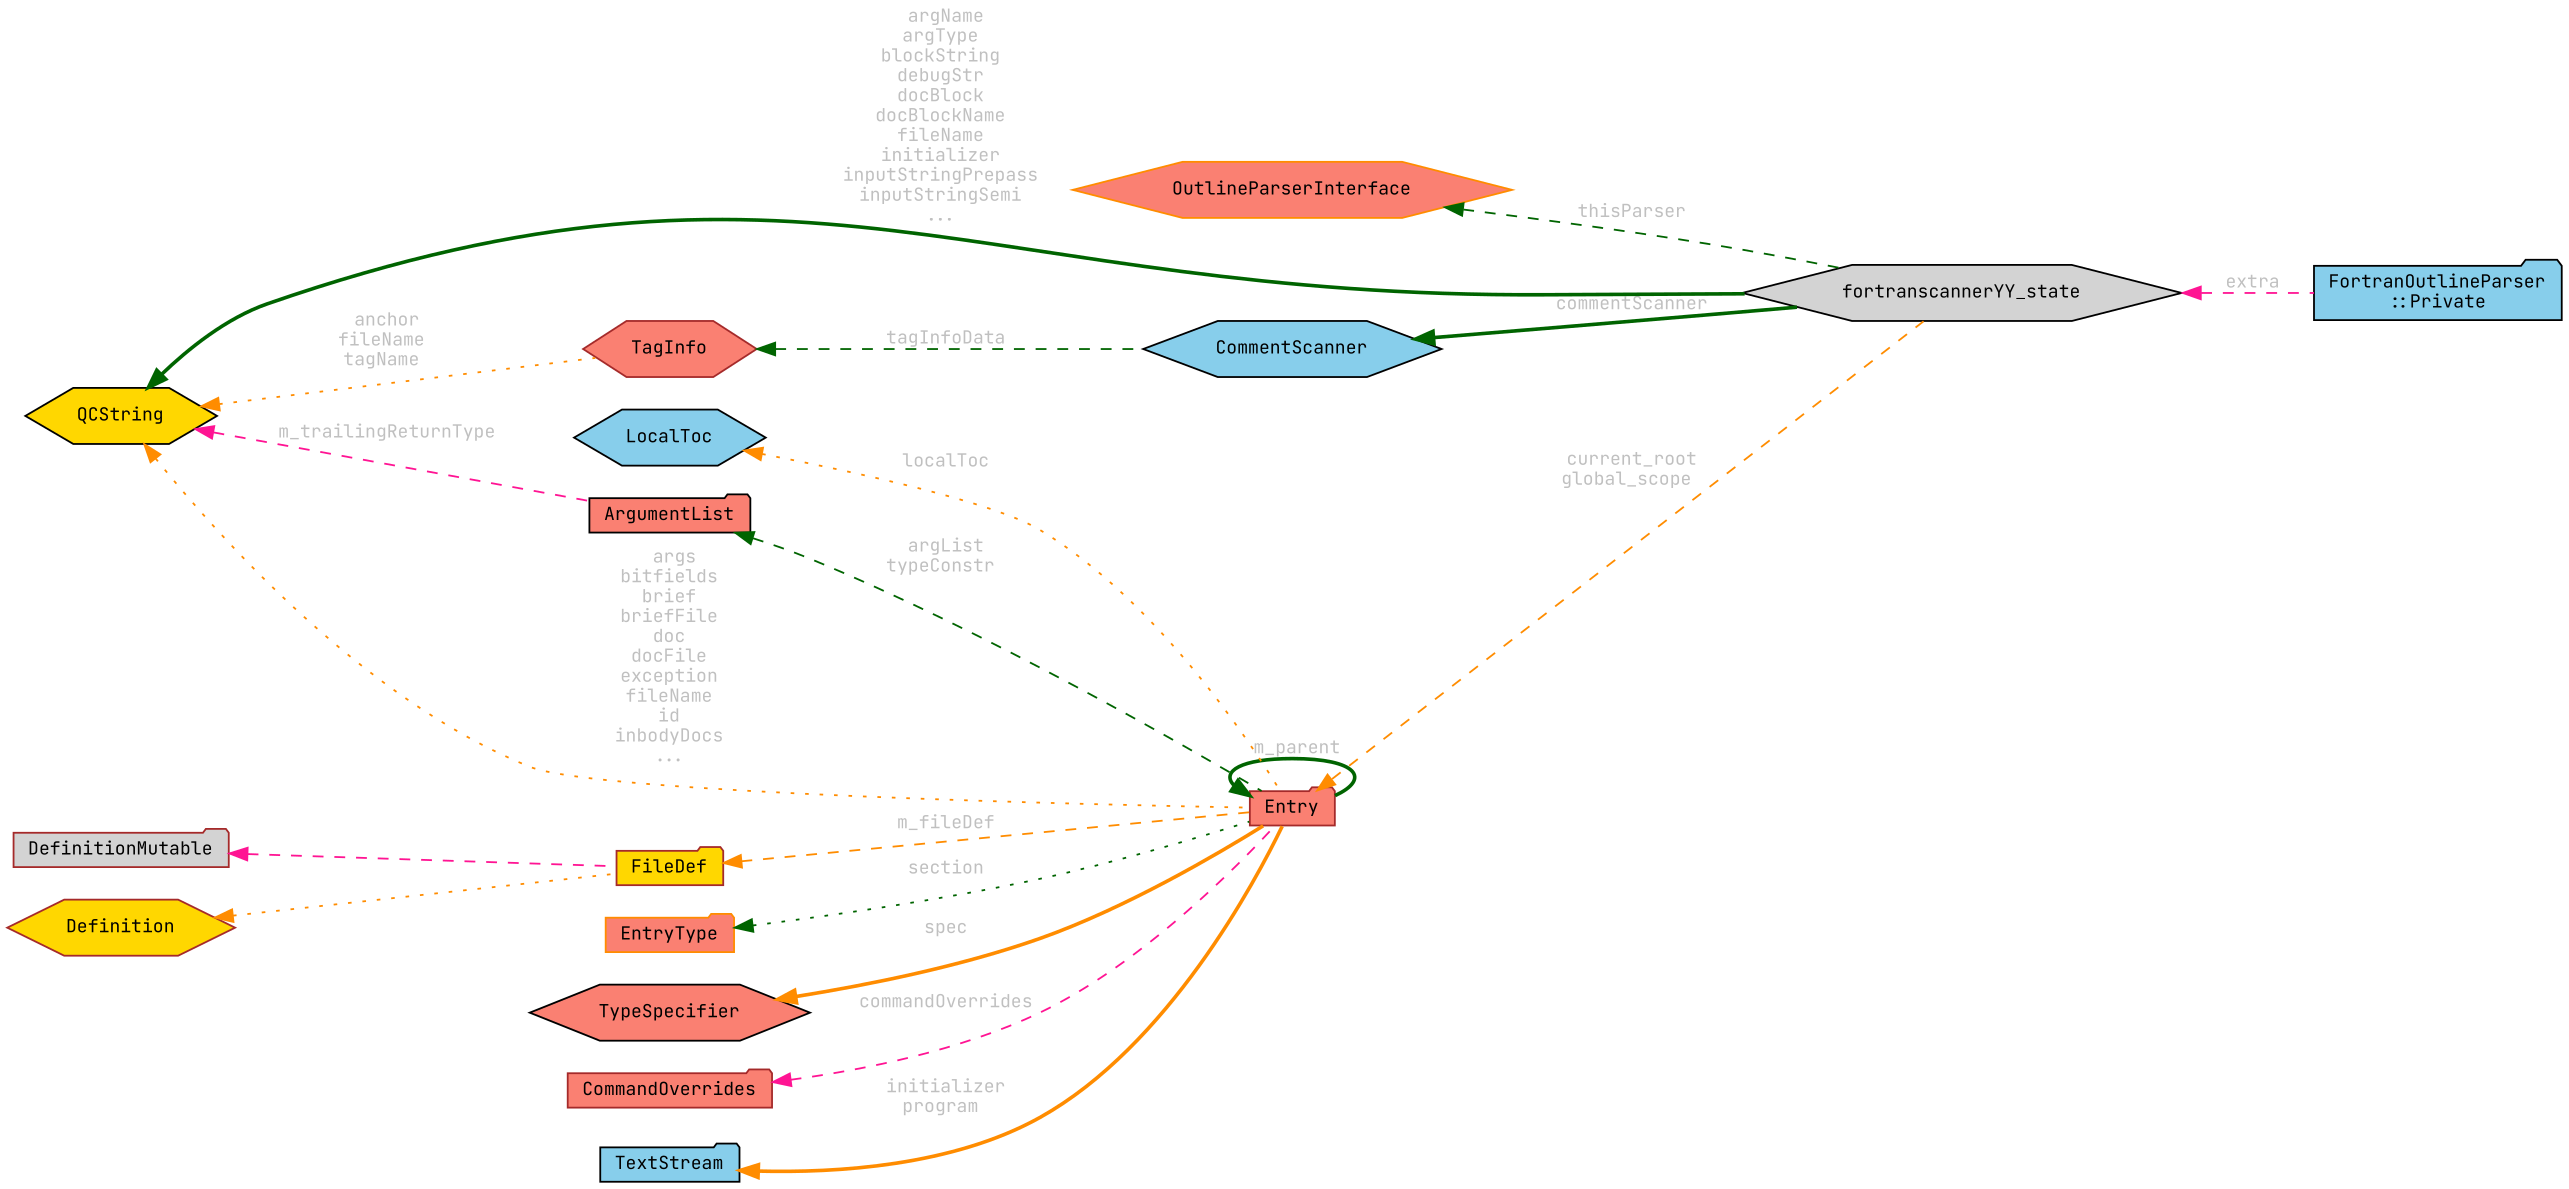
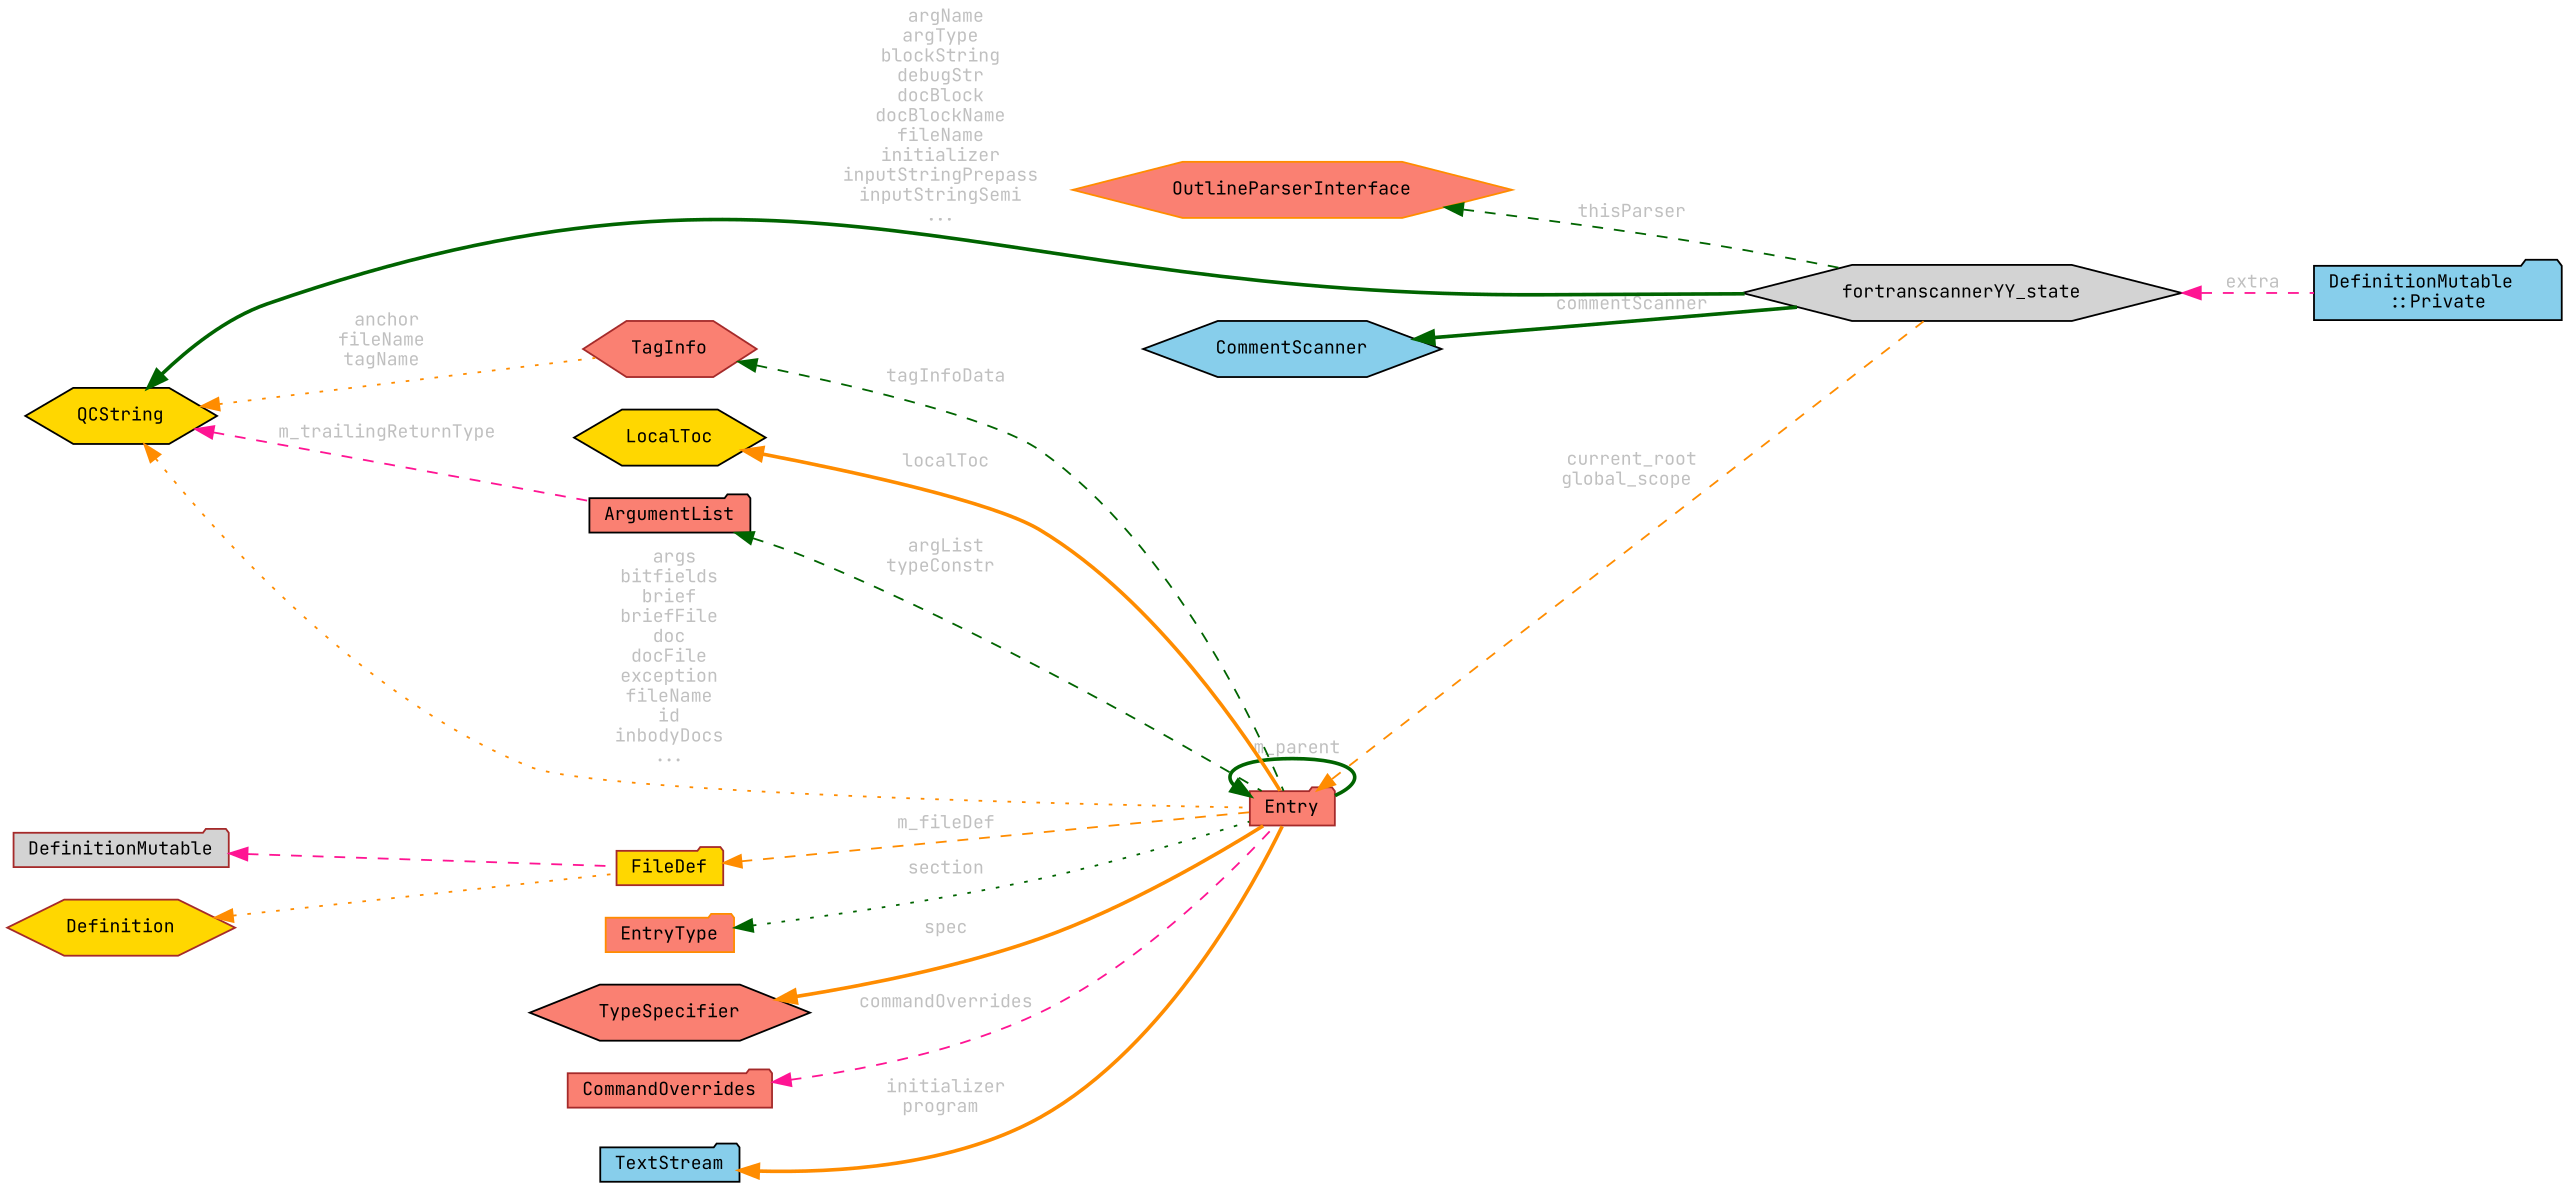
(2438, 293) -> (2438, 293)
(959, 349) -> (1089, 491)
(670, 438) -> (670, 438)
(1068, 549) -> (1068, 549)
